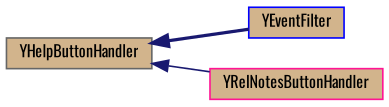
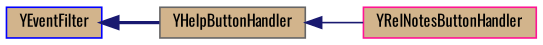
(208, 35) -> (139, 23)
